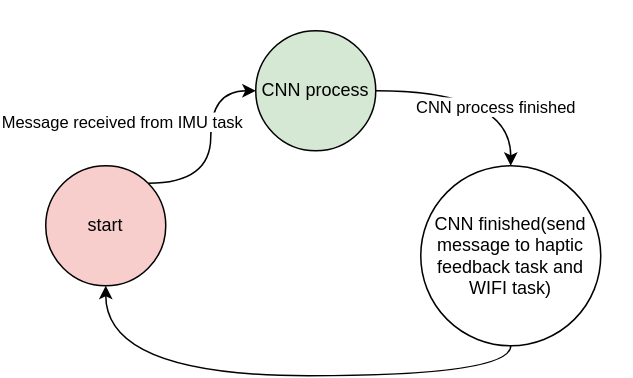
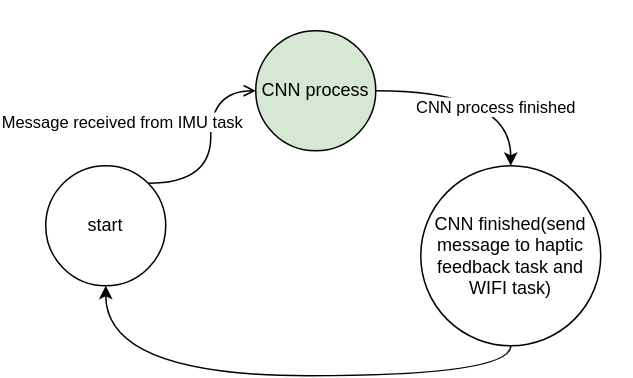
(226, 96) -> (229, 96)
(106, 226) -> (106, 226)
